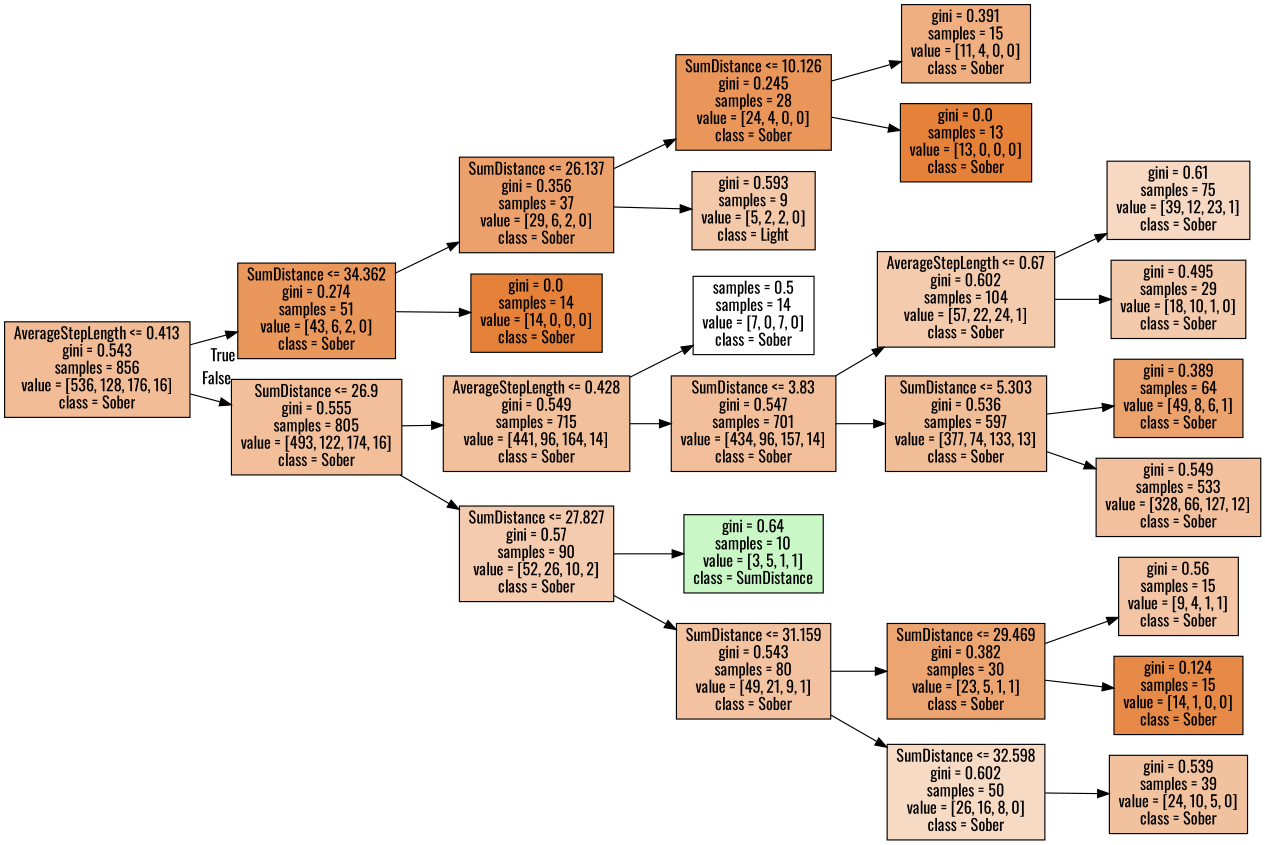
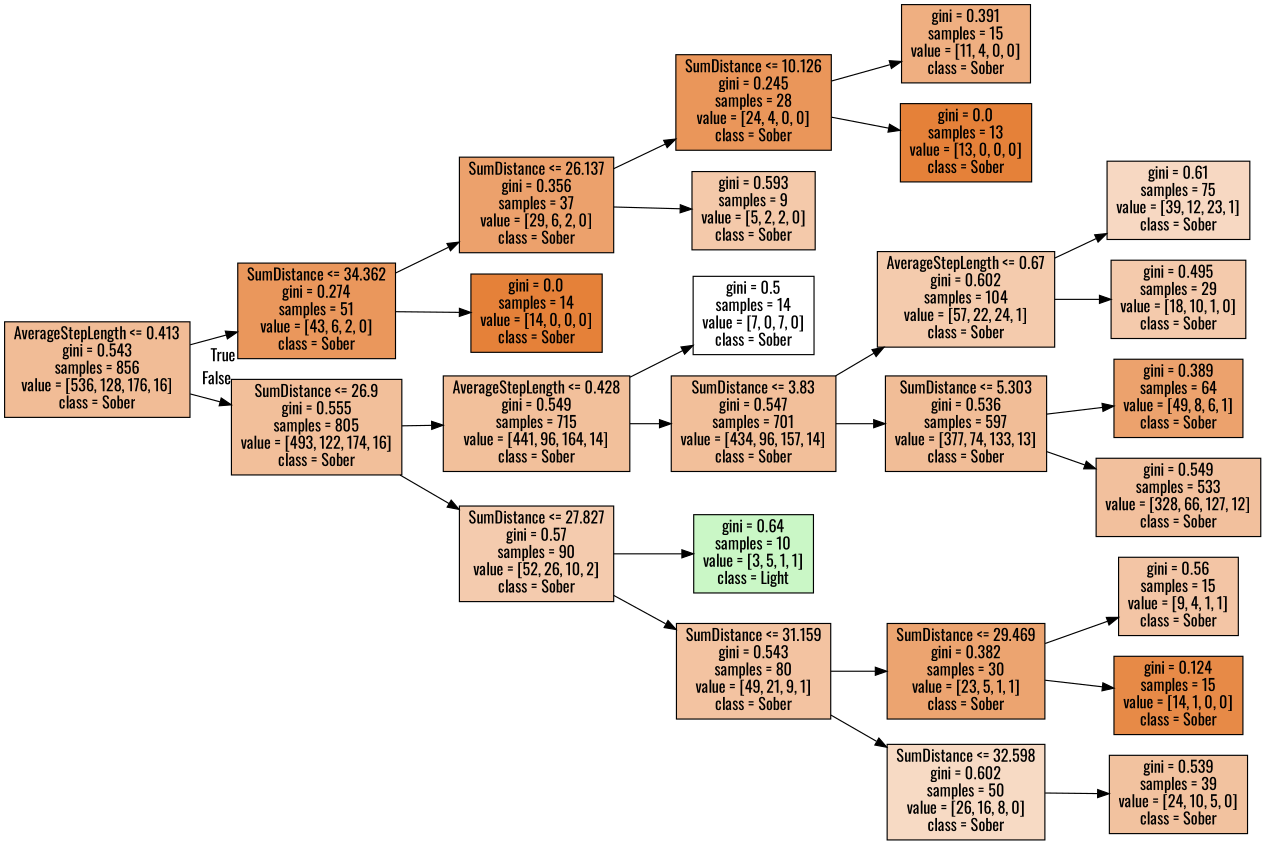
(754, 211) -> (754, 211)
(754, 315) -> (754, 315)
(754, 554) -> (754, 554)
